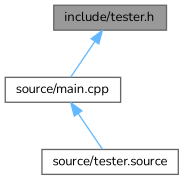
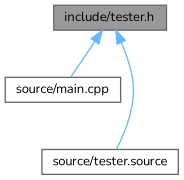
(90, 131) -> (133, 96)
